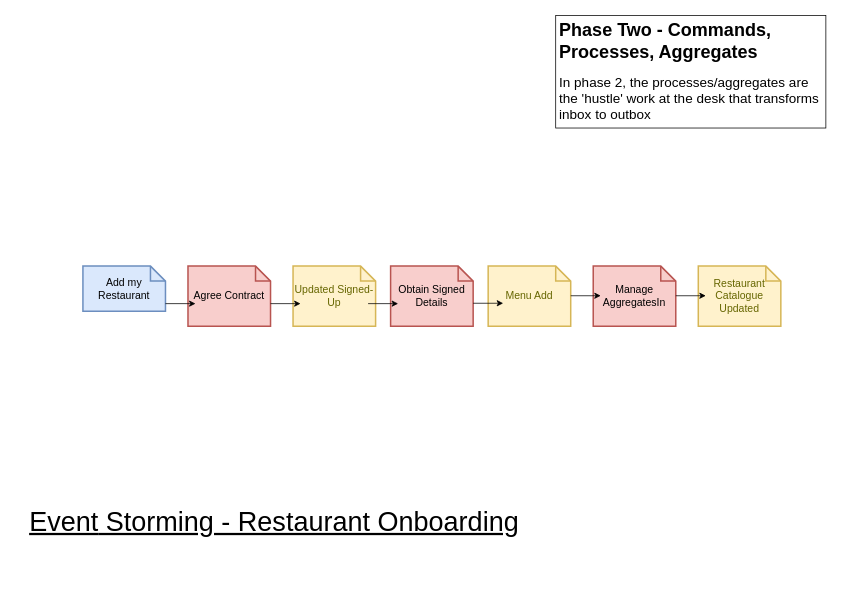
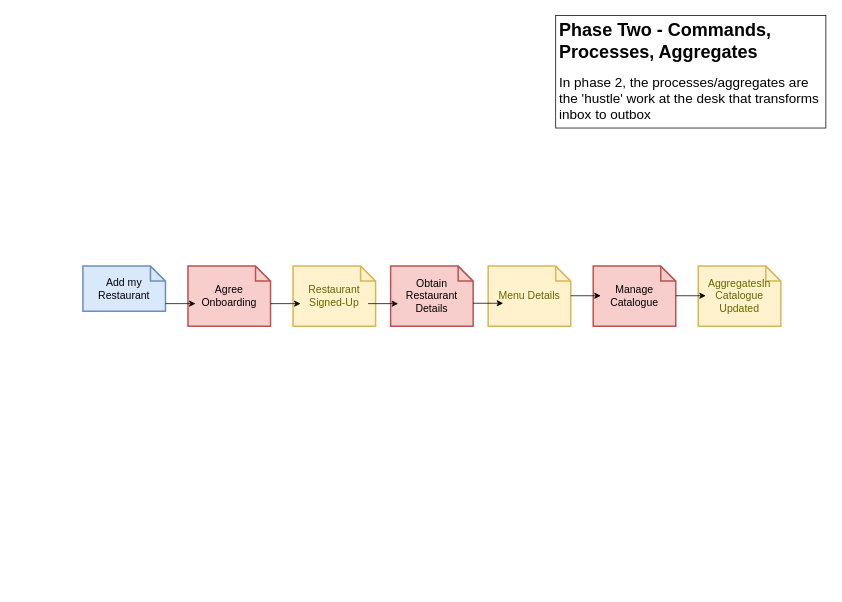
(229, 296) -> (229, 296)
(334, 296) -> (334, 296)
(432, 296) -> (432, 296)
(529, 296) -> (529, 296)
(634, 296) -> (634, 296)
(739, 296) -> (739, 296)
(274, 522) -> none
